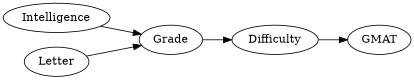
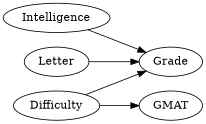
(213, 40) -> (112, 84)
